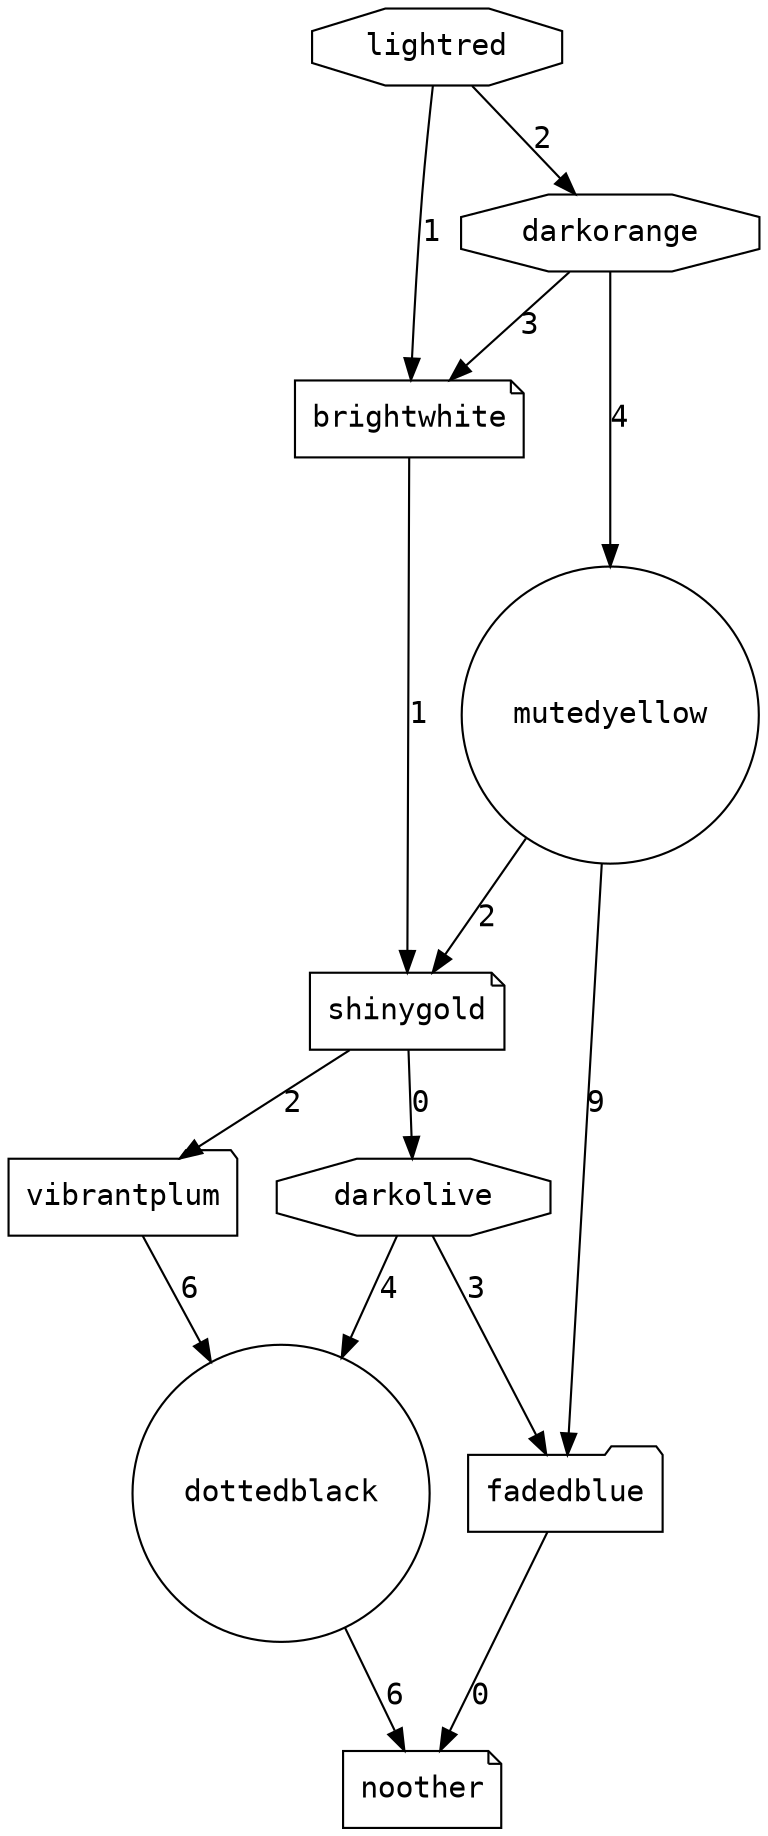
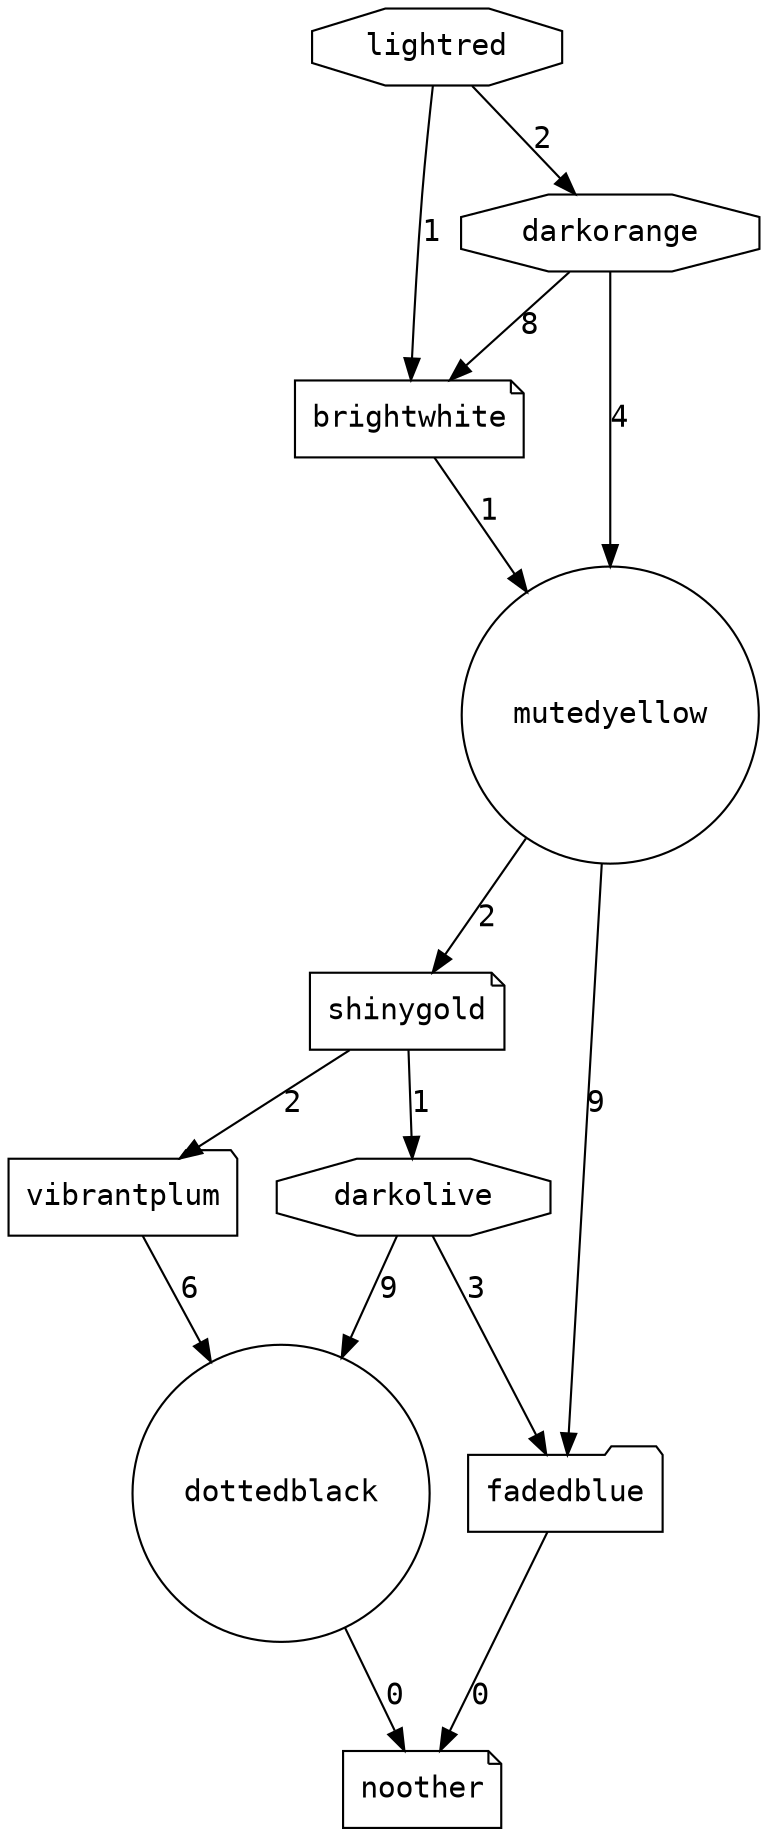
(530, 326) -> (530, 326)
(408, 704) -> (475, 516)
(421, 1104) -> (421, 1104)
(389, 1290) -> (389, 1290)
(395, 1696) -> (395, 1696)
